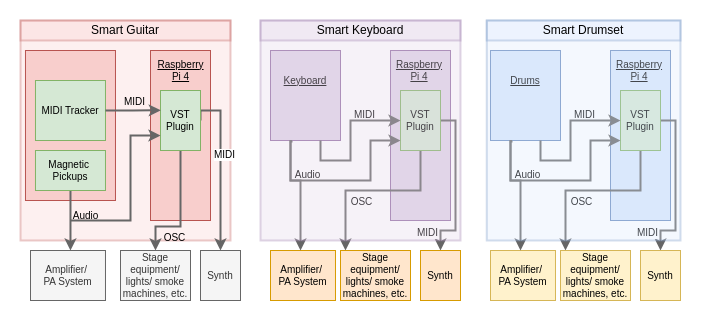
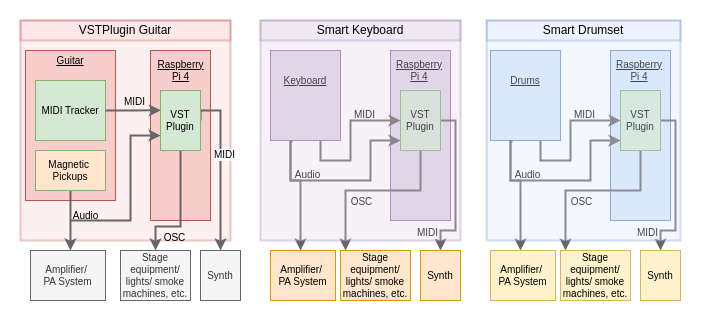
(126, 31) -> (126, 31)
none -> (70, 61)
(70, 171) -> (70, 171)
